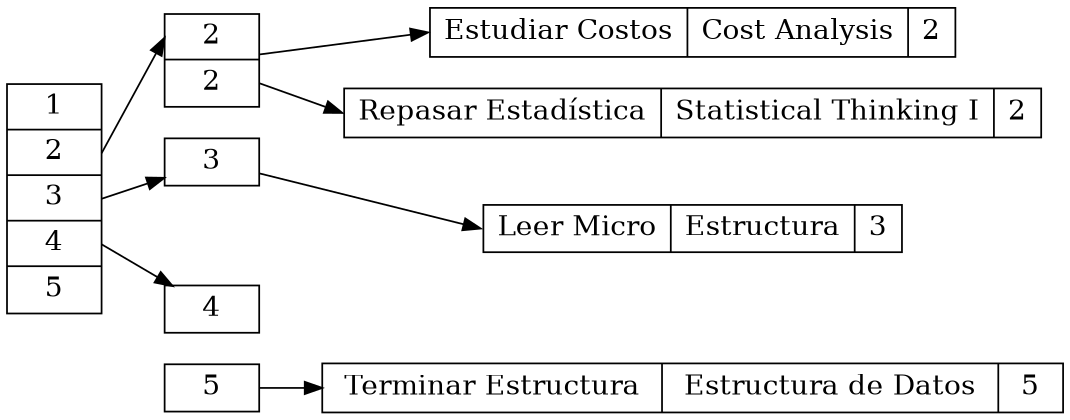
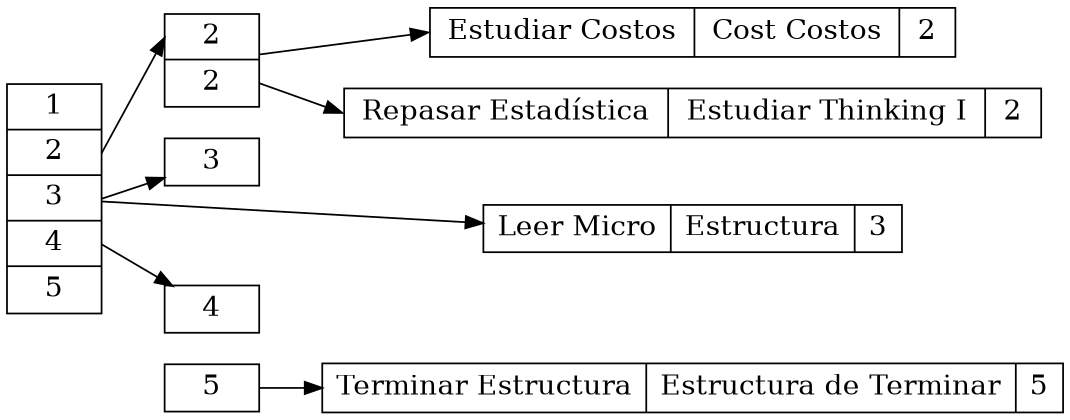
(798, 31) -> (797, 31)
(828, 111) -> (827, 111)
(362, 199) -> (284, 212)
(830, 386) -> (831, 386)
